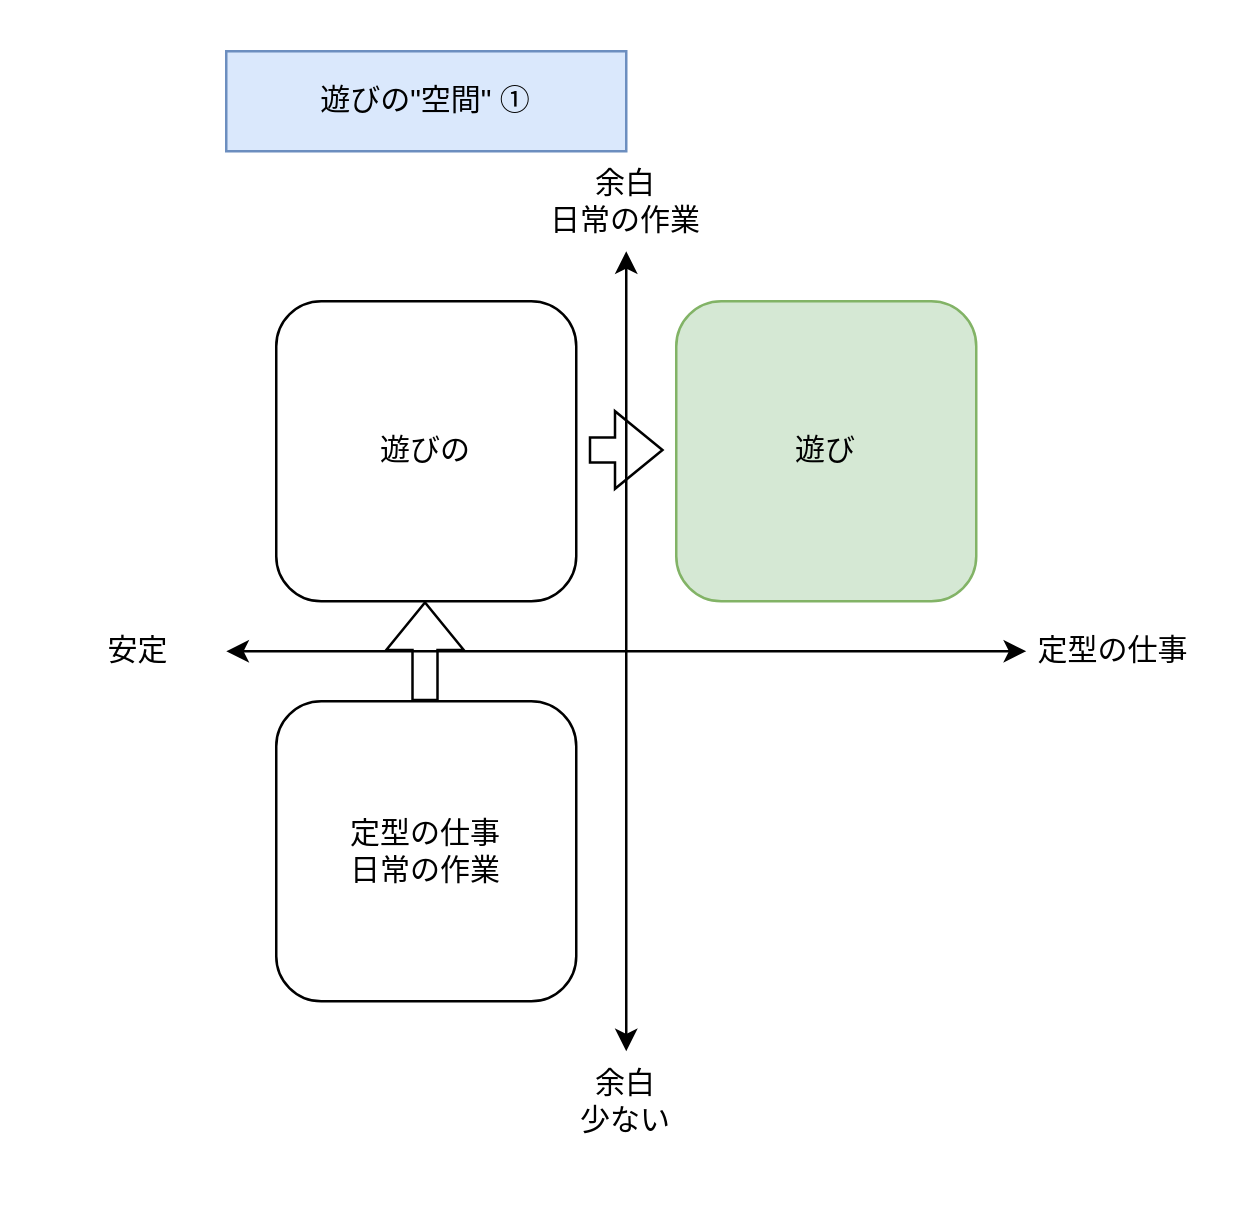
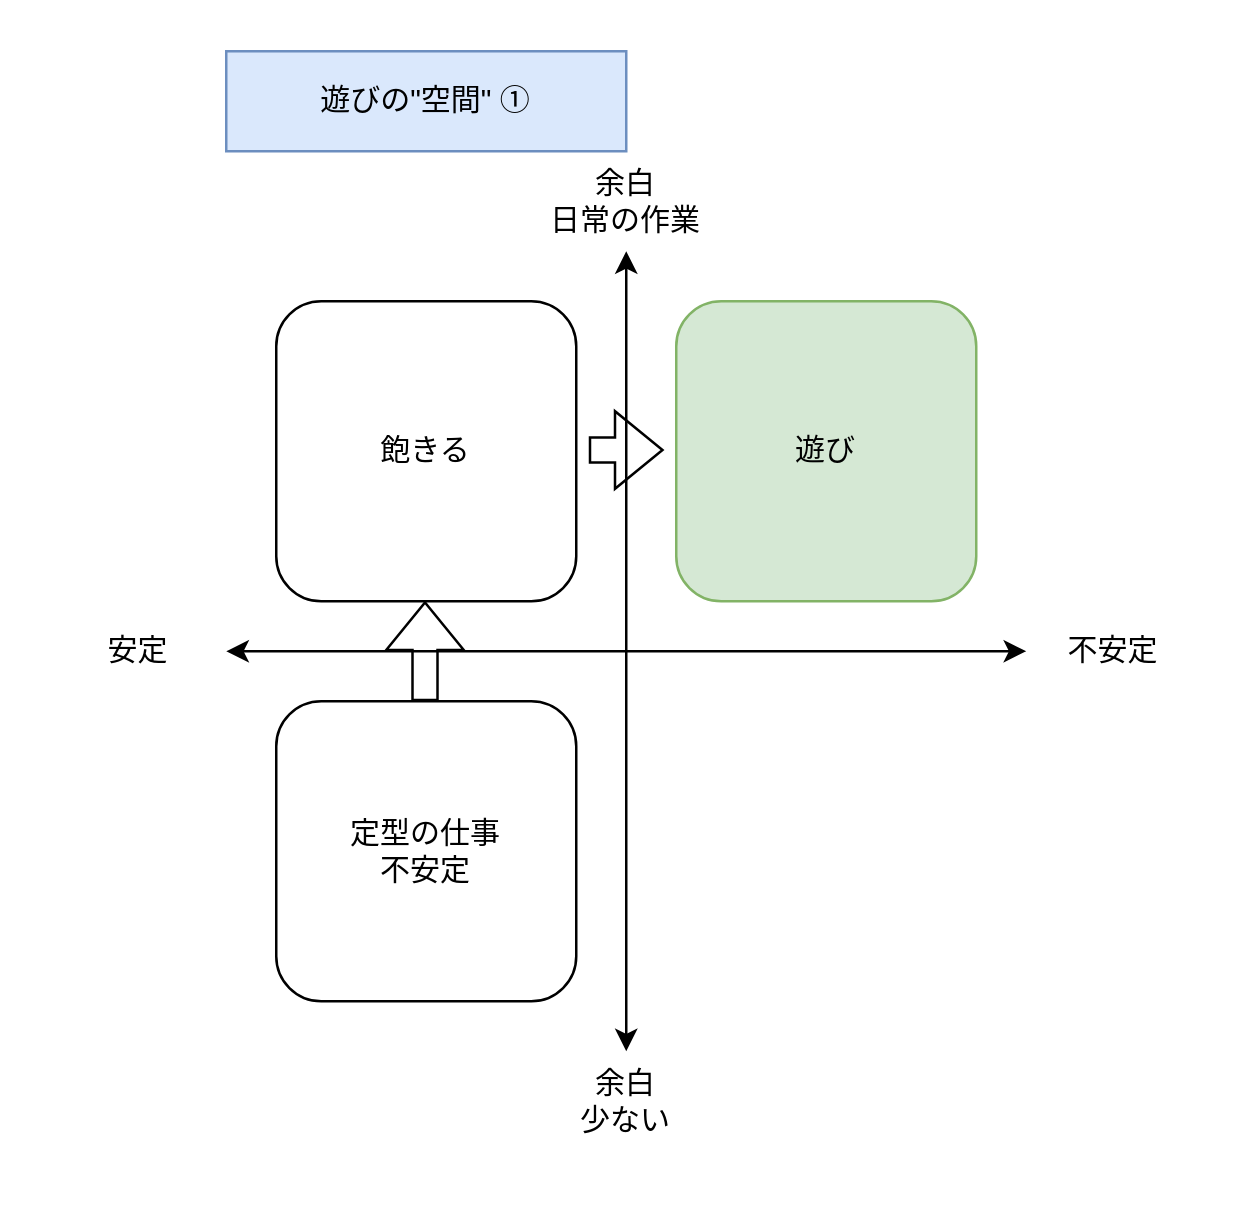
(426, 451) -> (426, 451)
(1114, 651) -> (1114, 651)
(426, 851) -> (426, 851)
